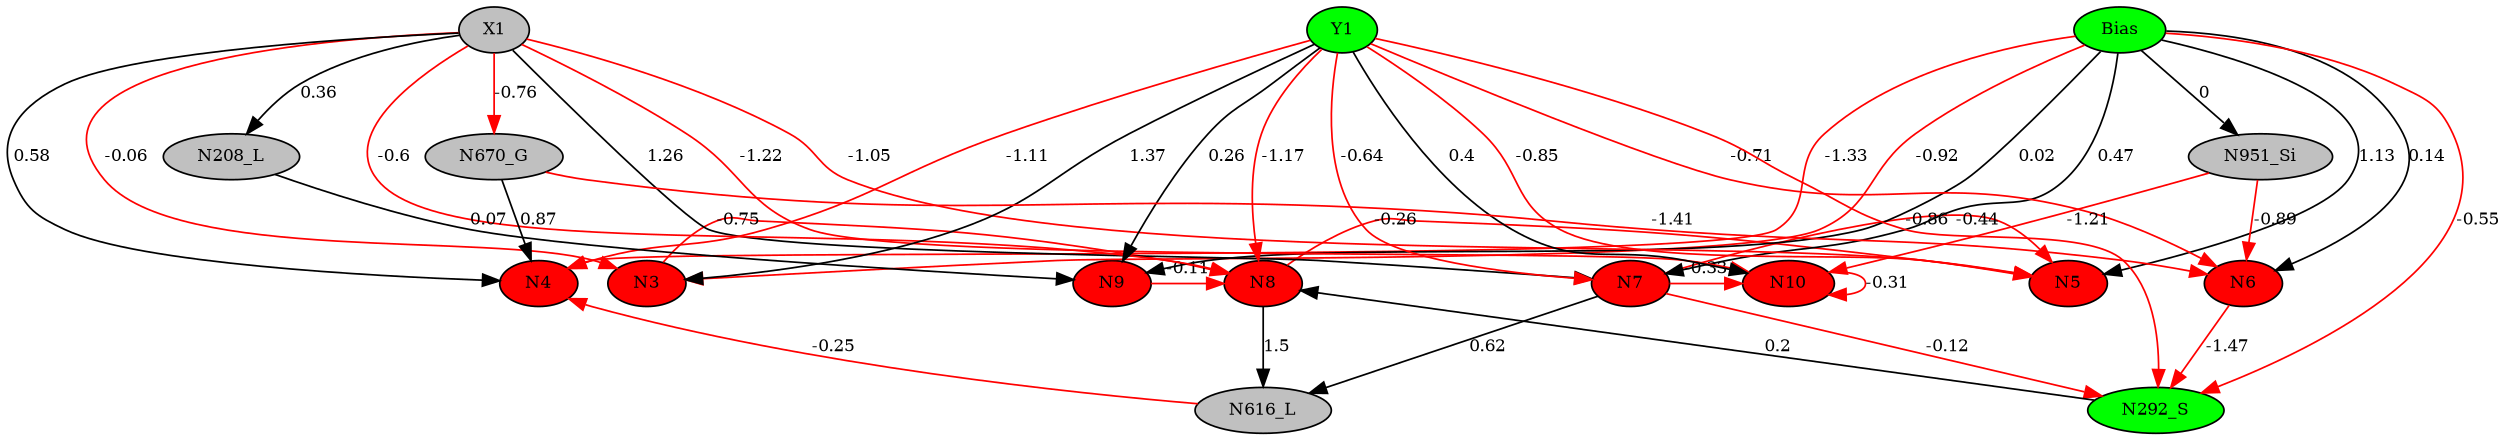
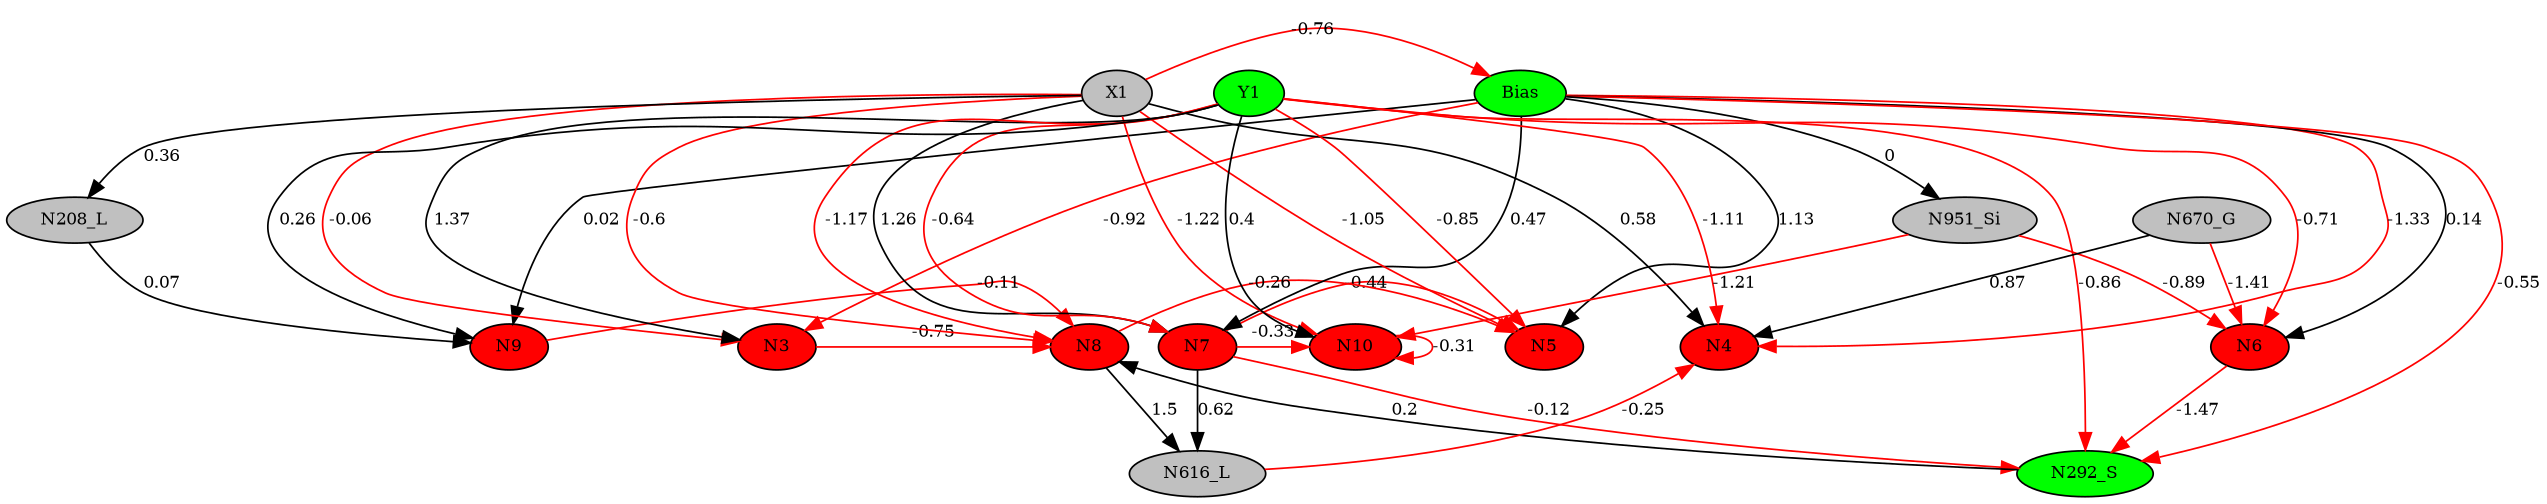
(494, 84) -> (1309, 29)
